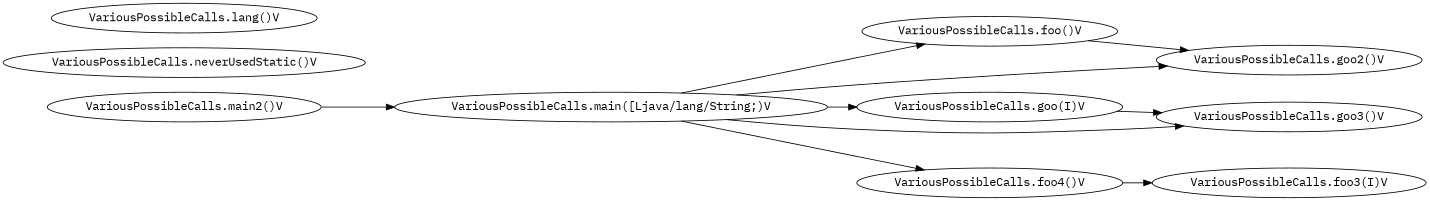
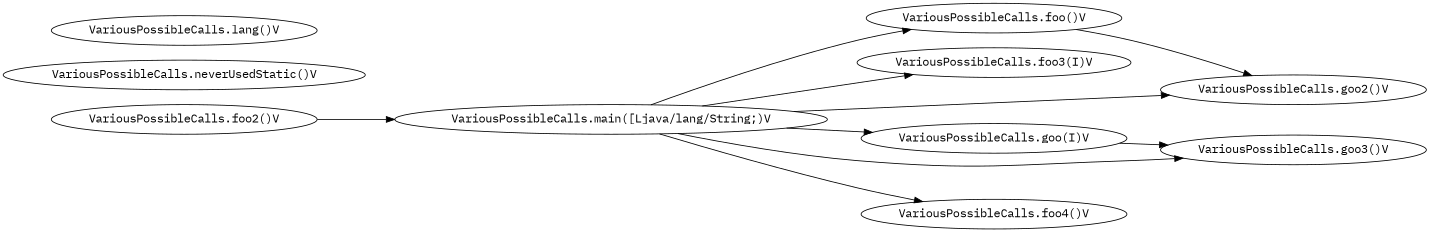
(184, 107) -> (184, 119)
(1133, 183) -> (803, 91)
